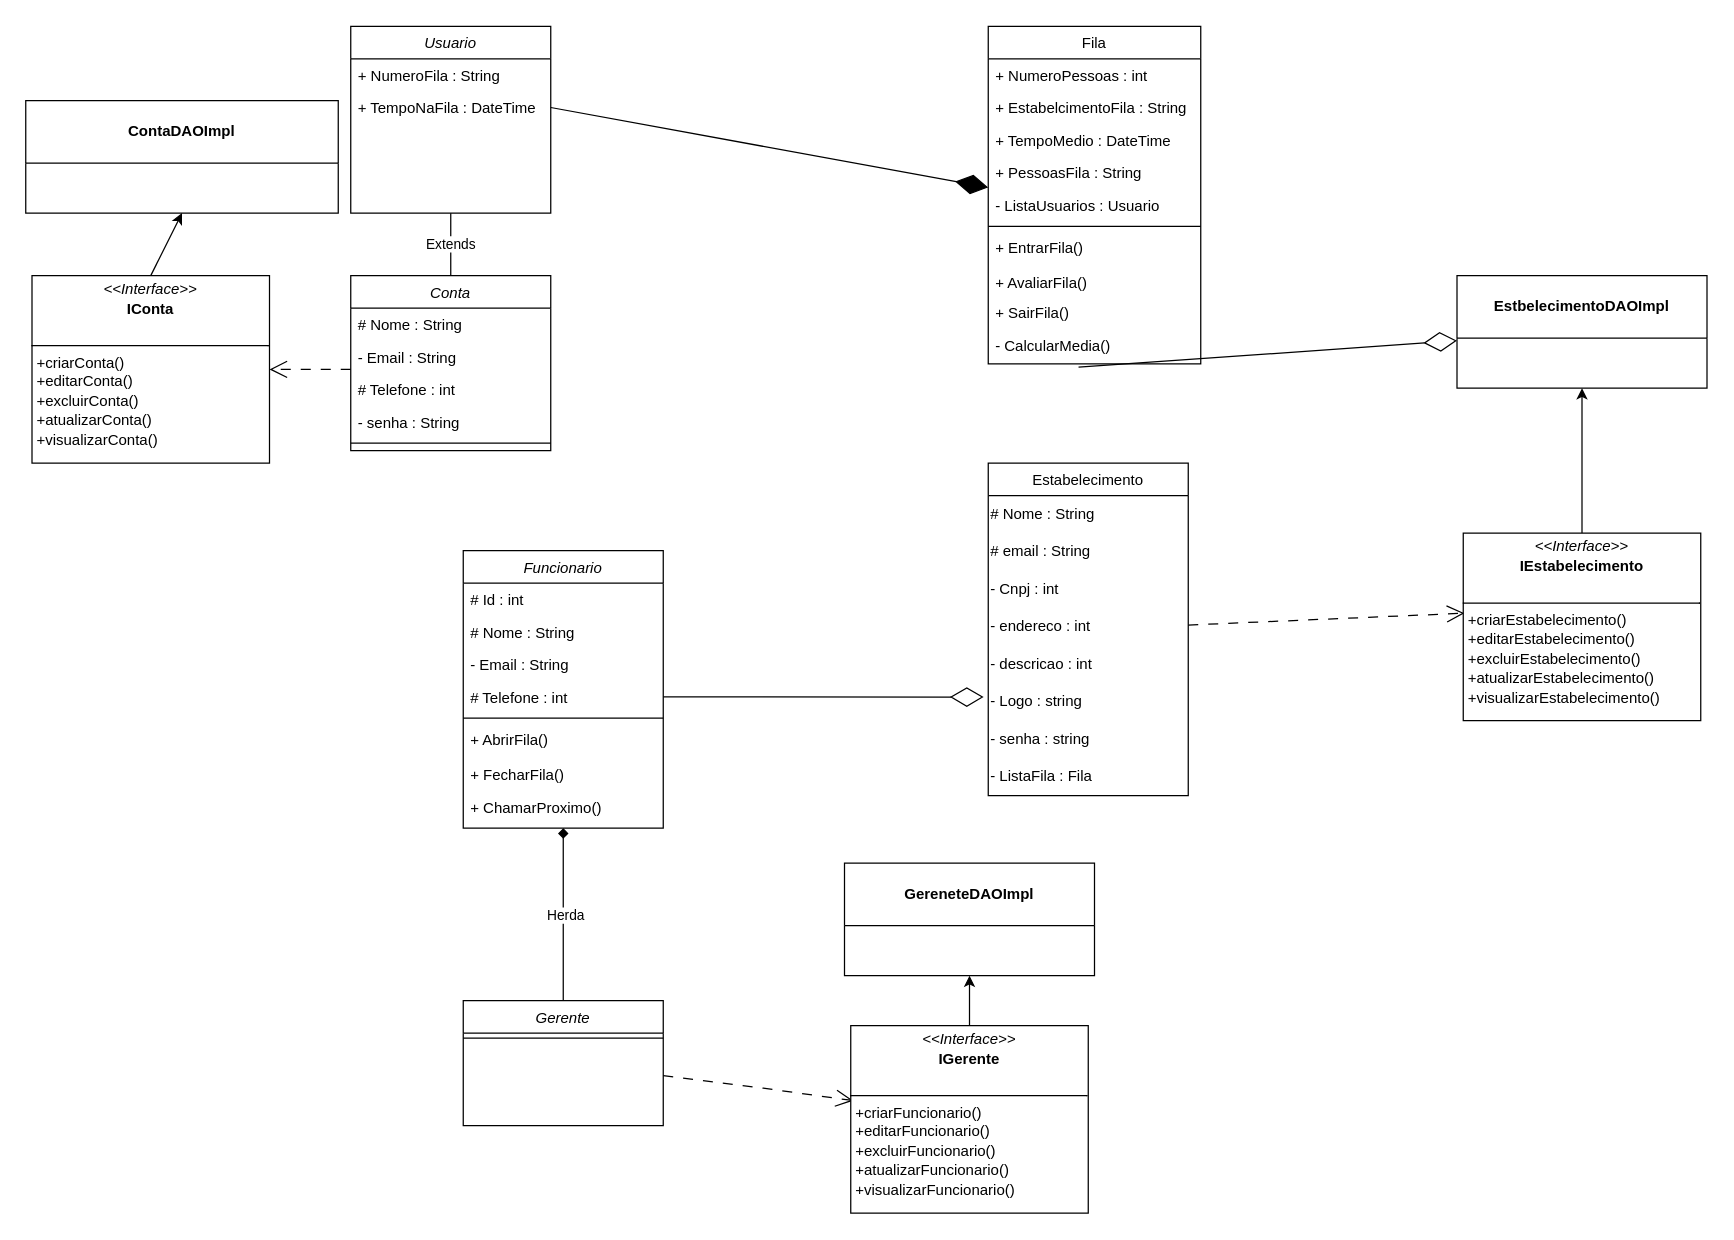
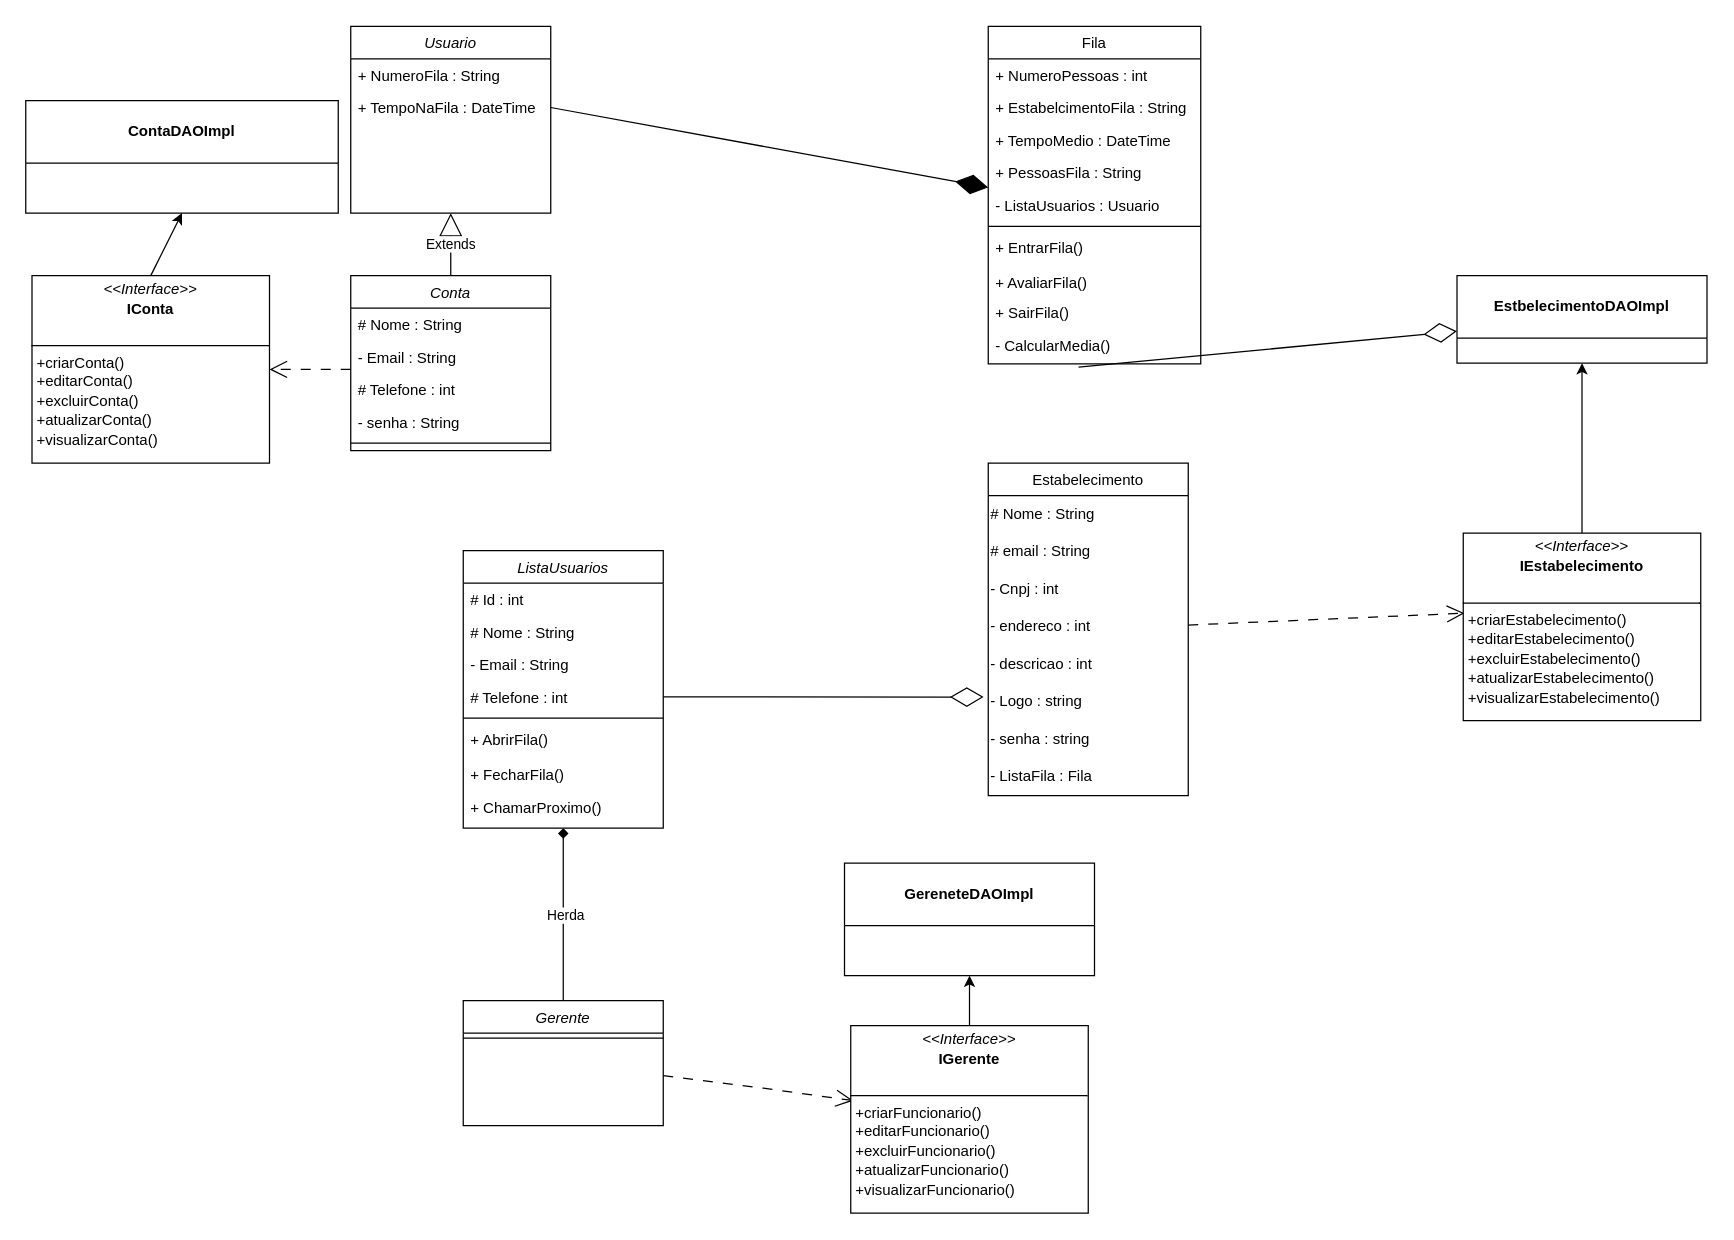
(451, 227) -> (451, 237)
(1582, 332) -> (1582, 319)
(563, 568) -> (563, 568)
